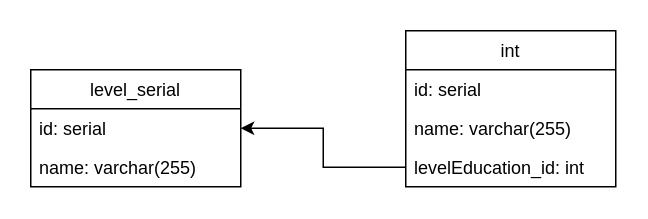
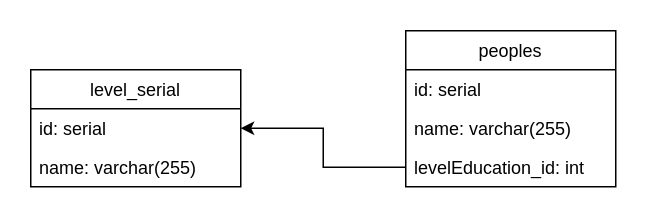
(510, 51) -> (510, 51)
